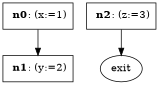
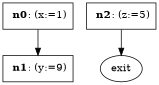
(131, 15) -> (131, 15)
(47, 68) -> (47, 68)
